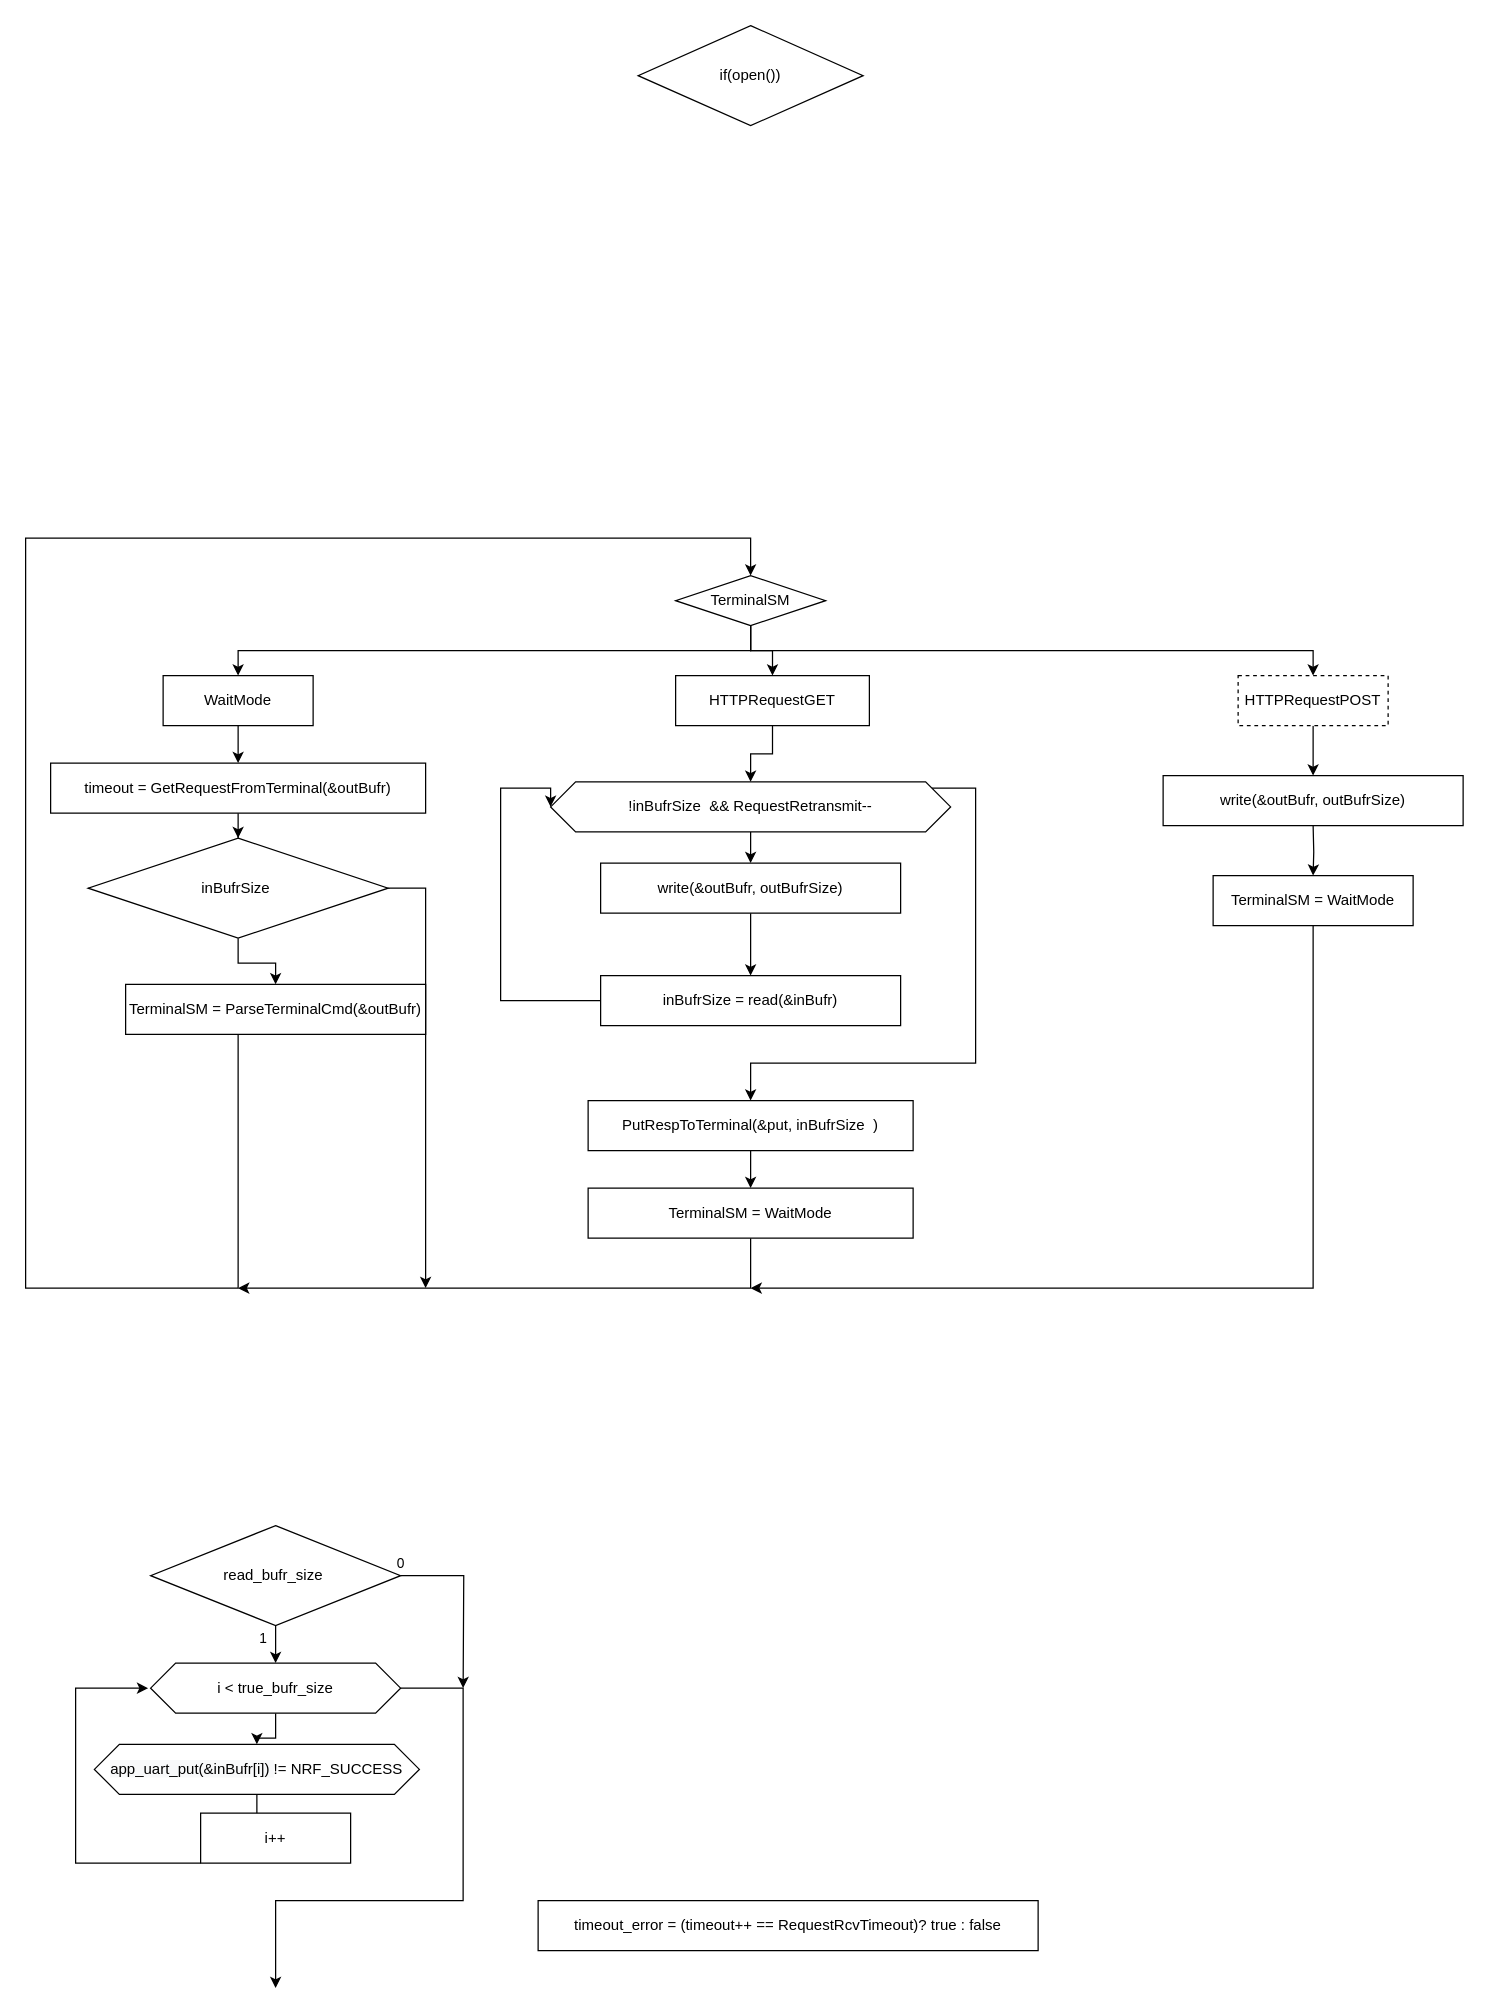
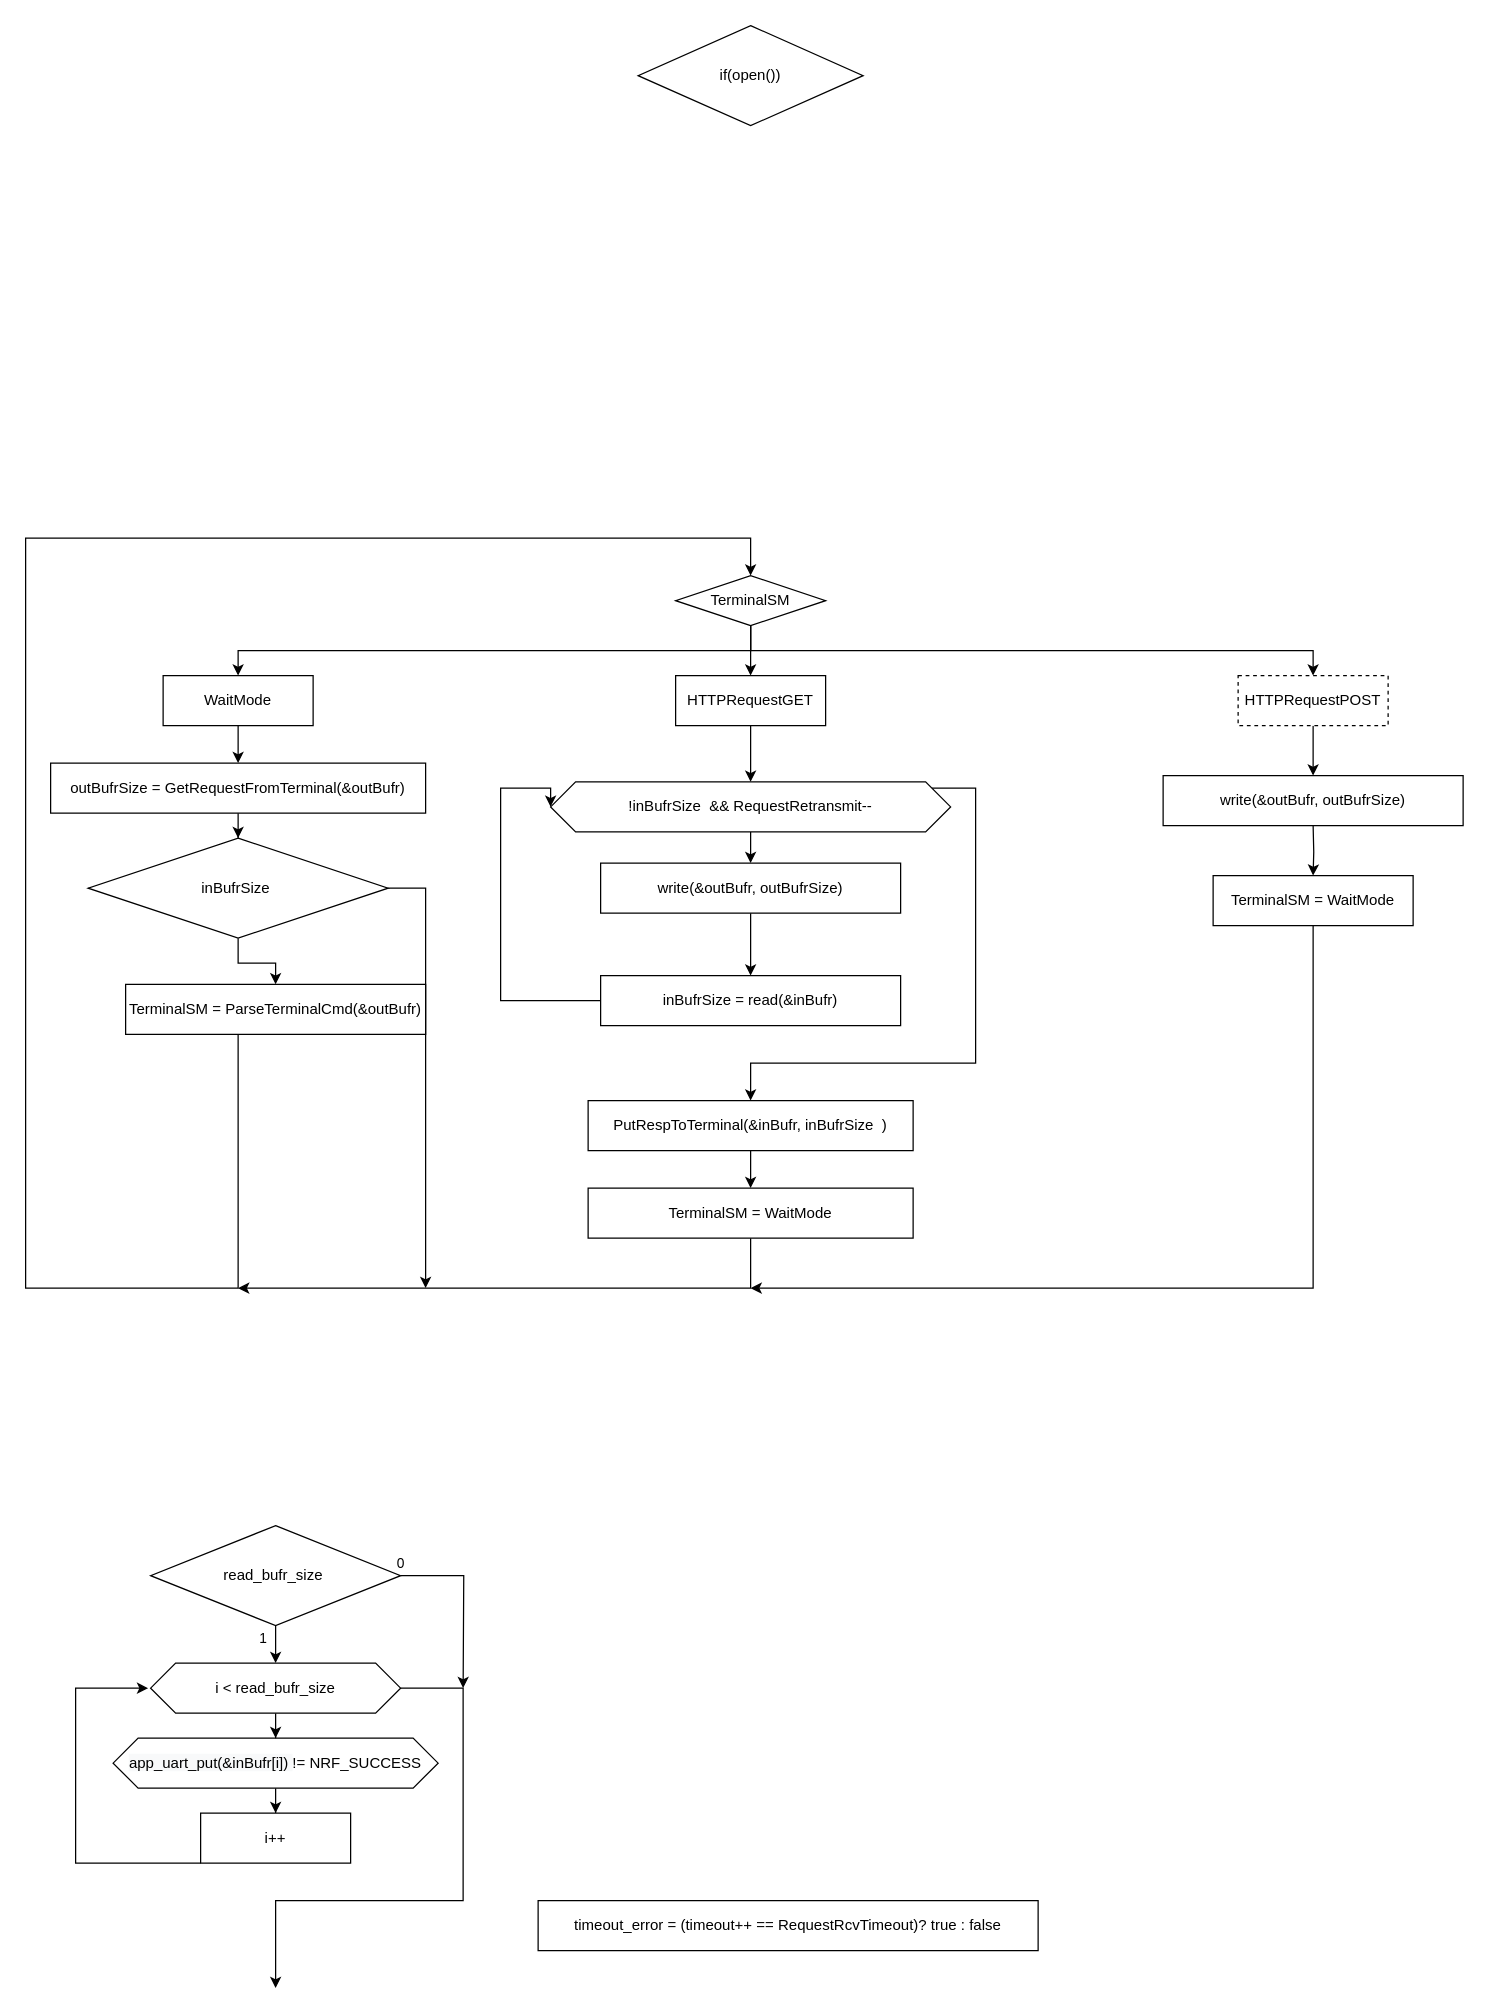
(773, 701) -> (751, 701)
(238, 788) -> (238, 788)
(751, 1126) -> (751, 1126)
(276, 1688) -> (276, 1688)
(257, 1769) -> (276, 1763)
